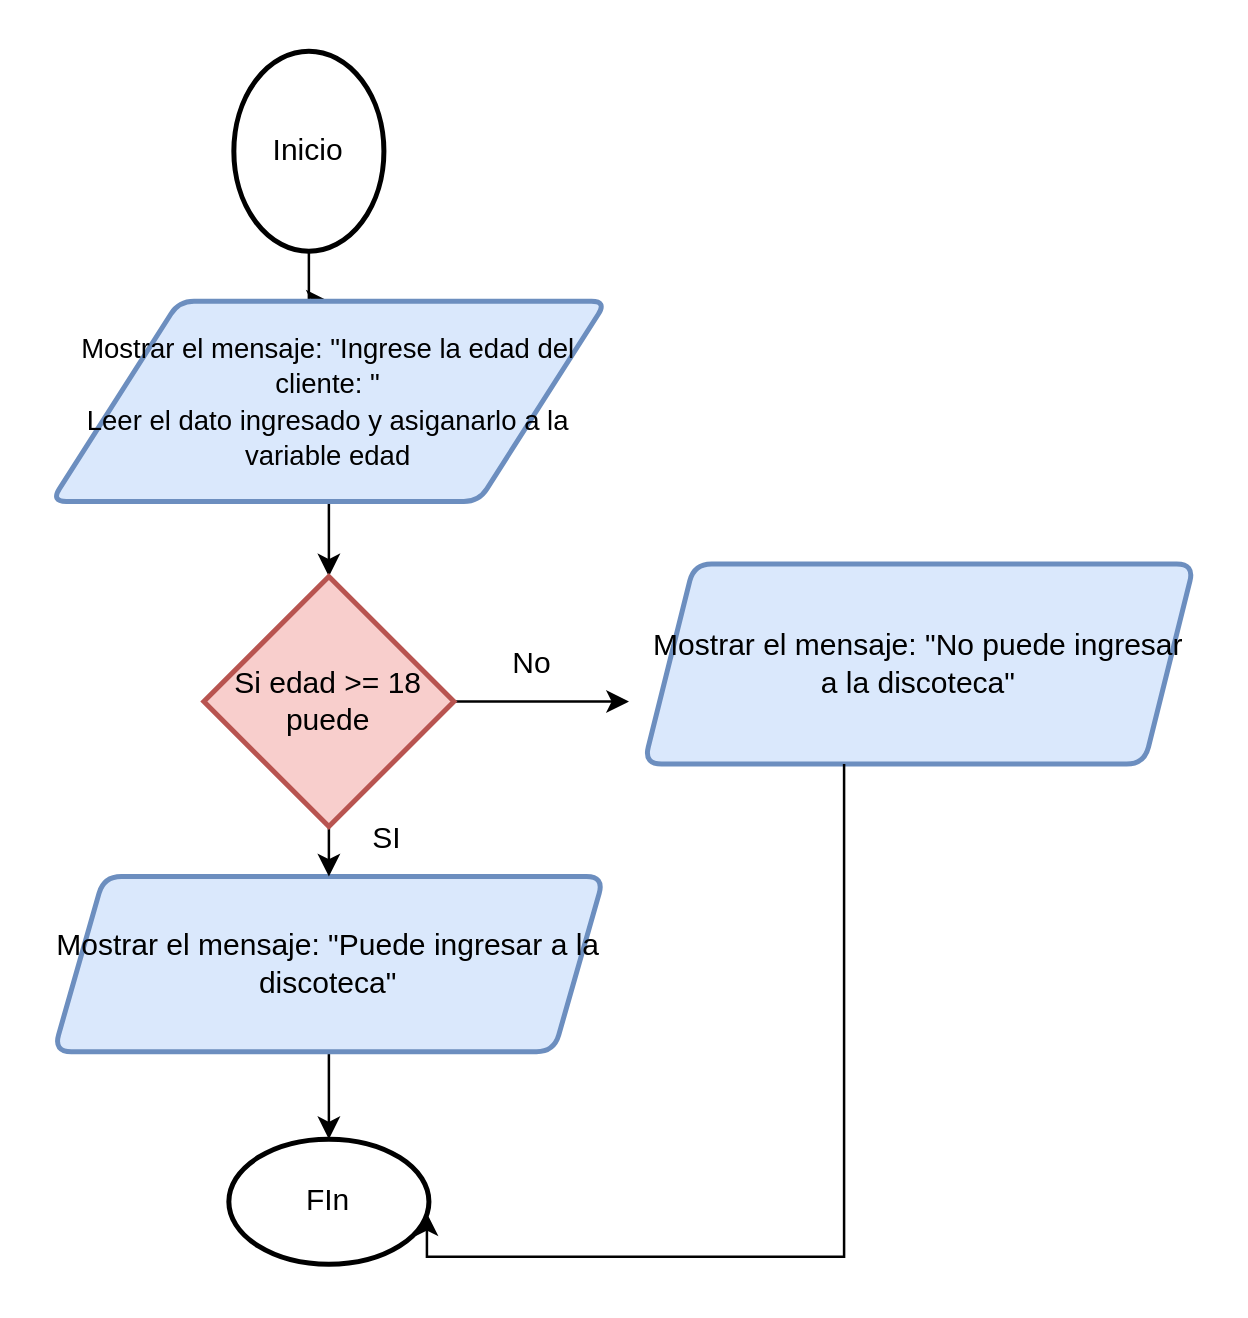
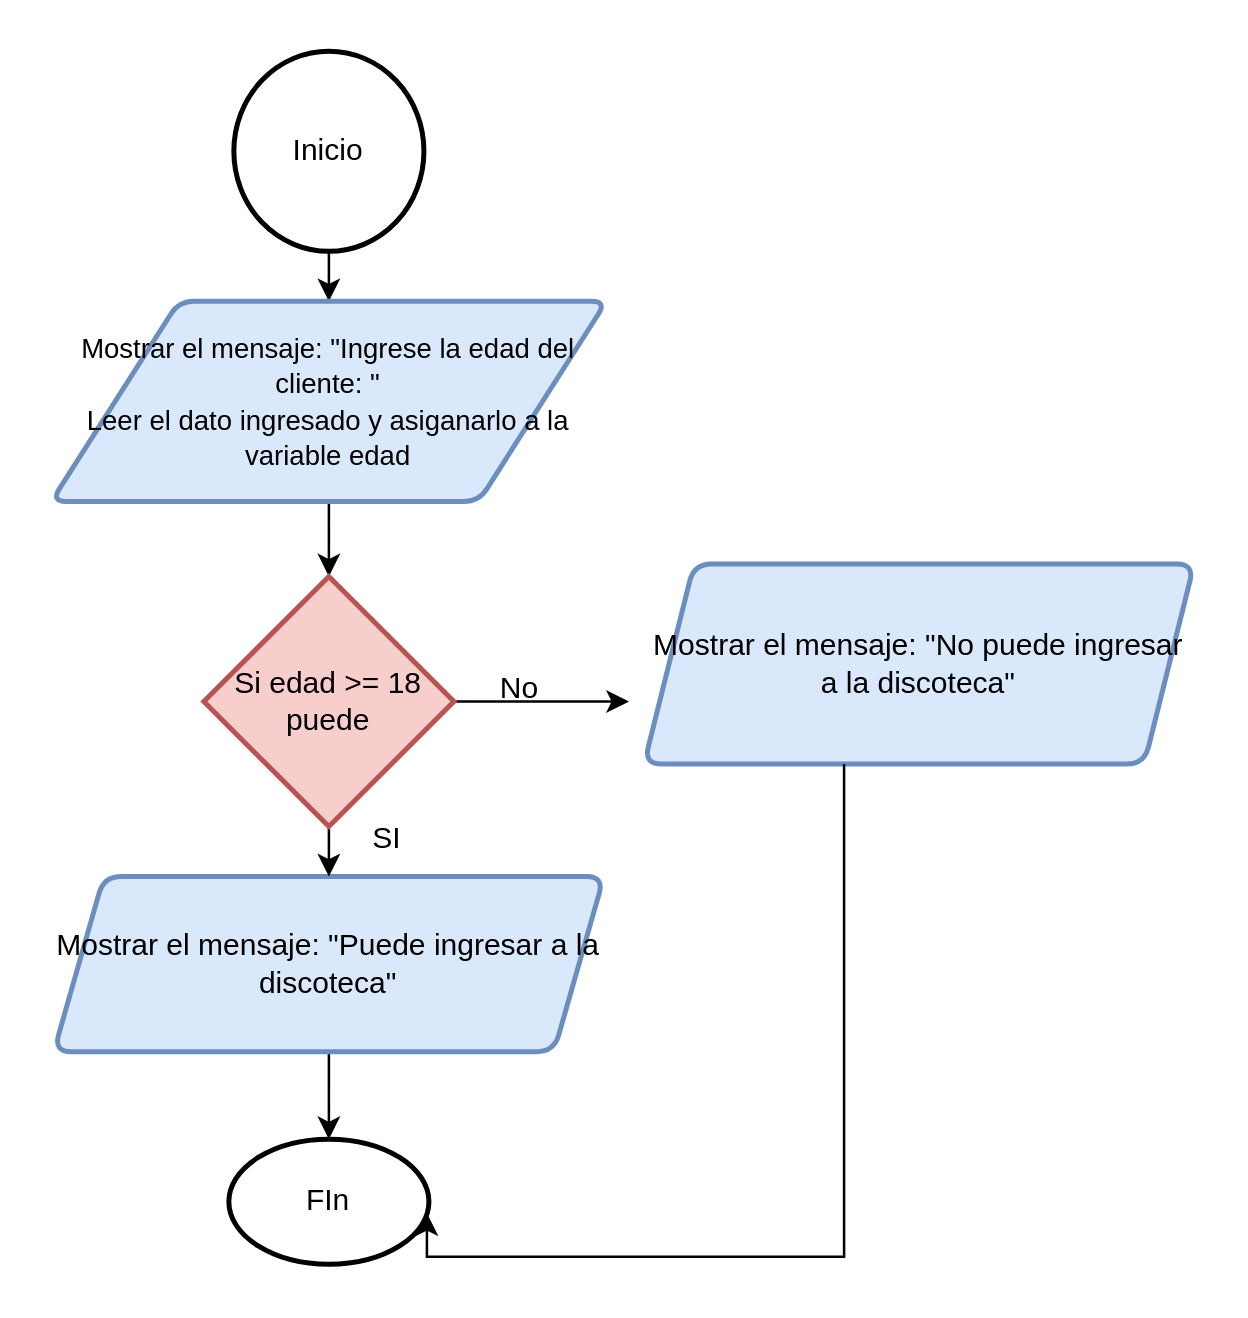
(309, 151) -> (329, 151)
(531, 664) -> (519, 689)
